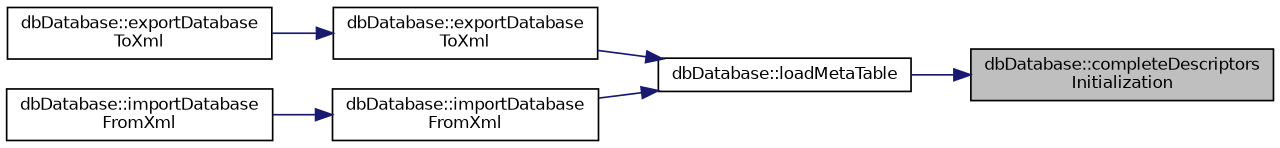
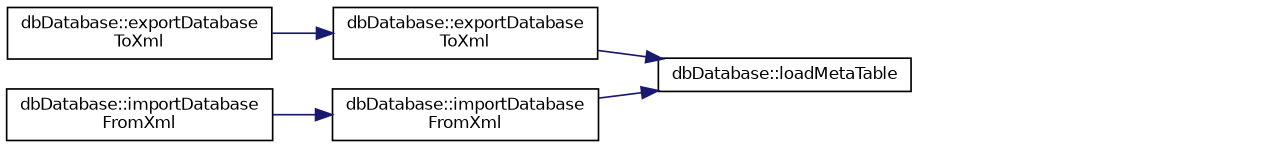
(1122, 75) -> none
